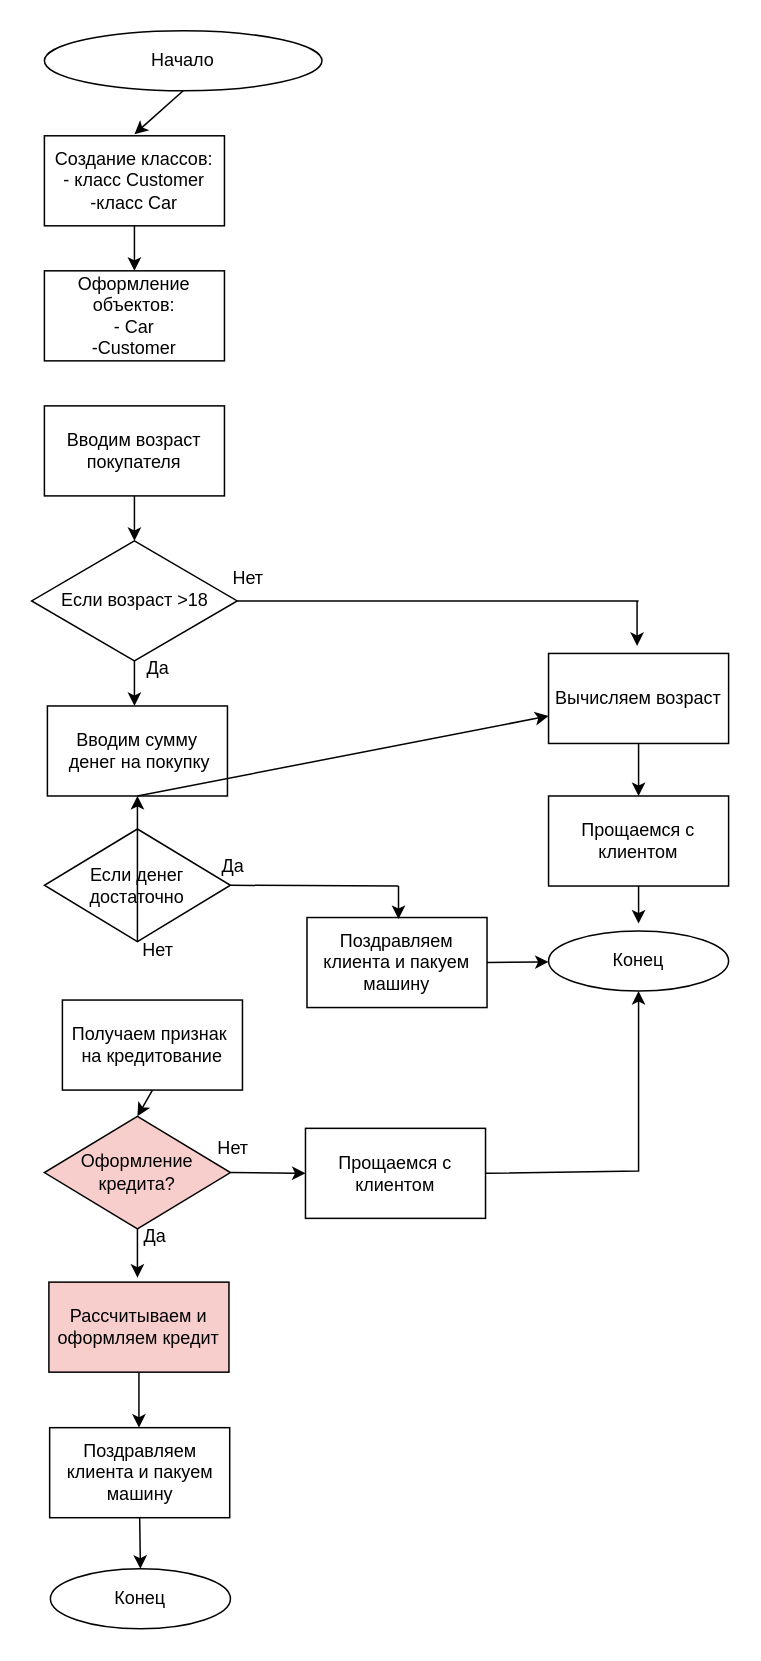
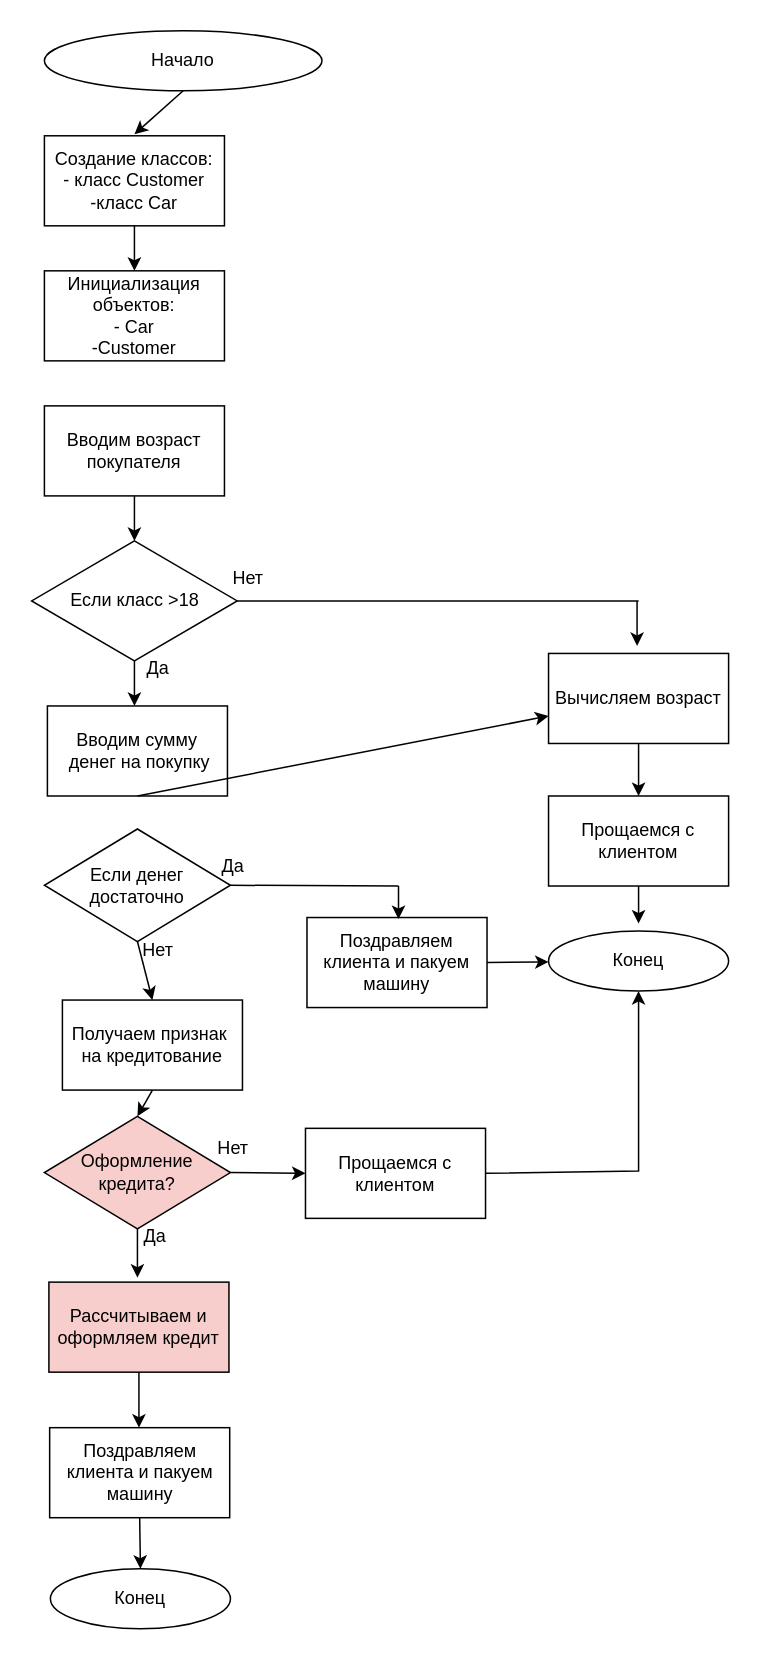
(134, 316) -> (134, 316)
(135, 601) -> (135, 601)
(137, 874) -> (144, 966)
